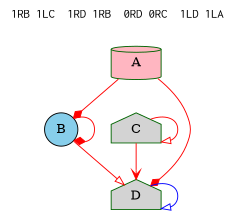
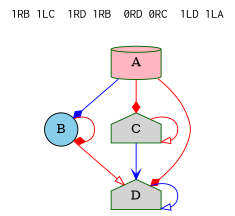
none -> (136, 91)
(100, 95) -> (100, 95)
(136, 157) -> (136, 157)
